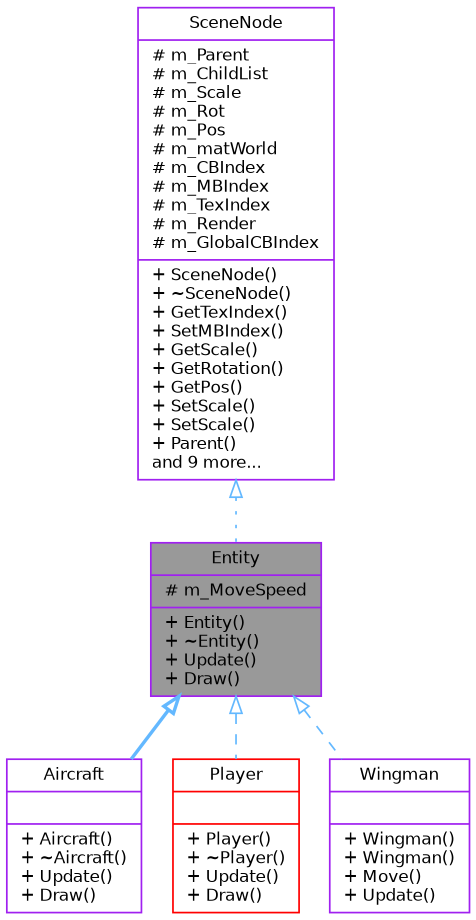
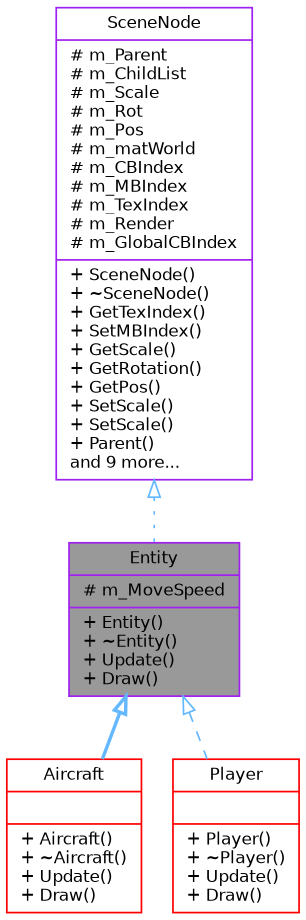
(74, 836) -> (74, 836)
(400, 836) -> none
